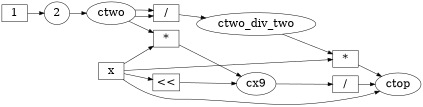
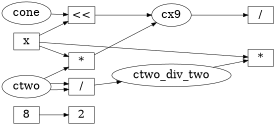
(15, 13) -> (27, 115)
none -> (27, 13)
(57, 13) -> (82, 115)
(76, 13) -> none
(398, 84) -> none
